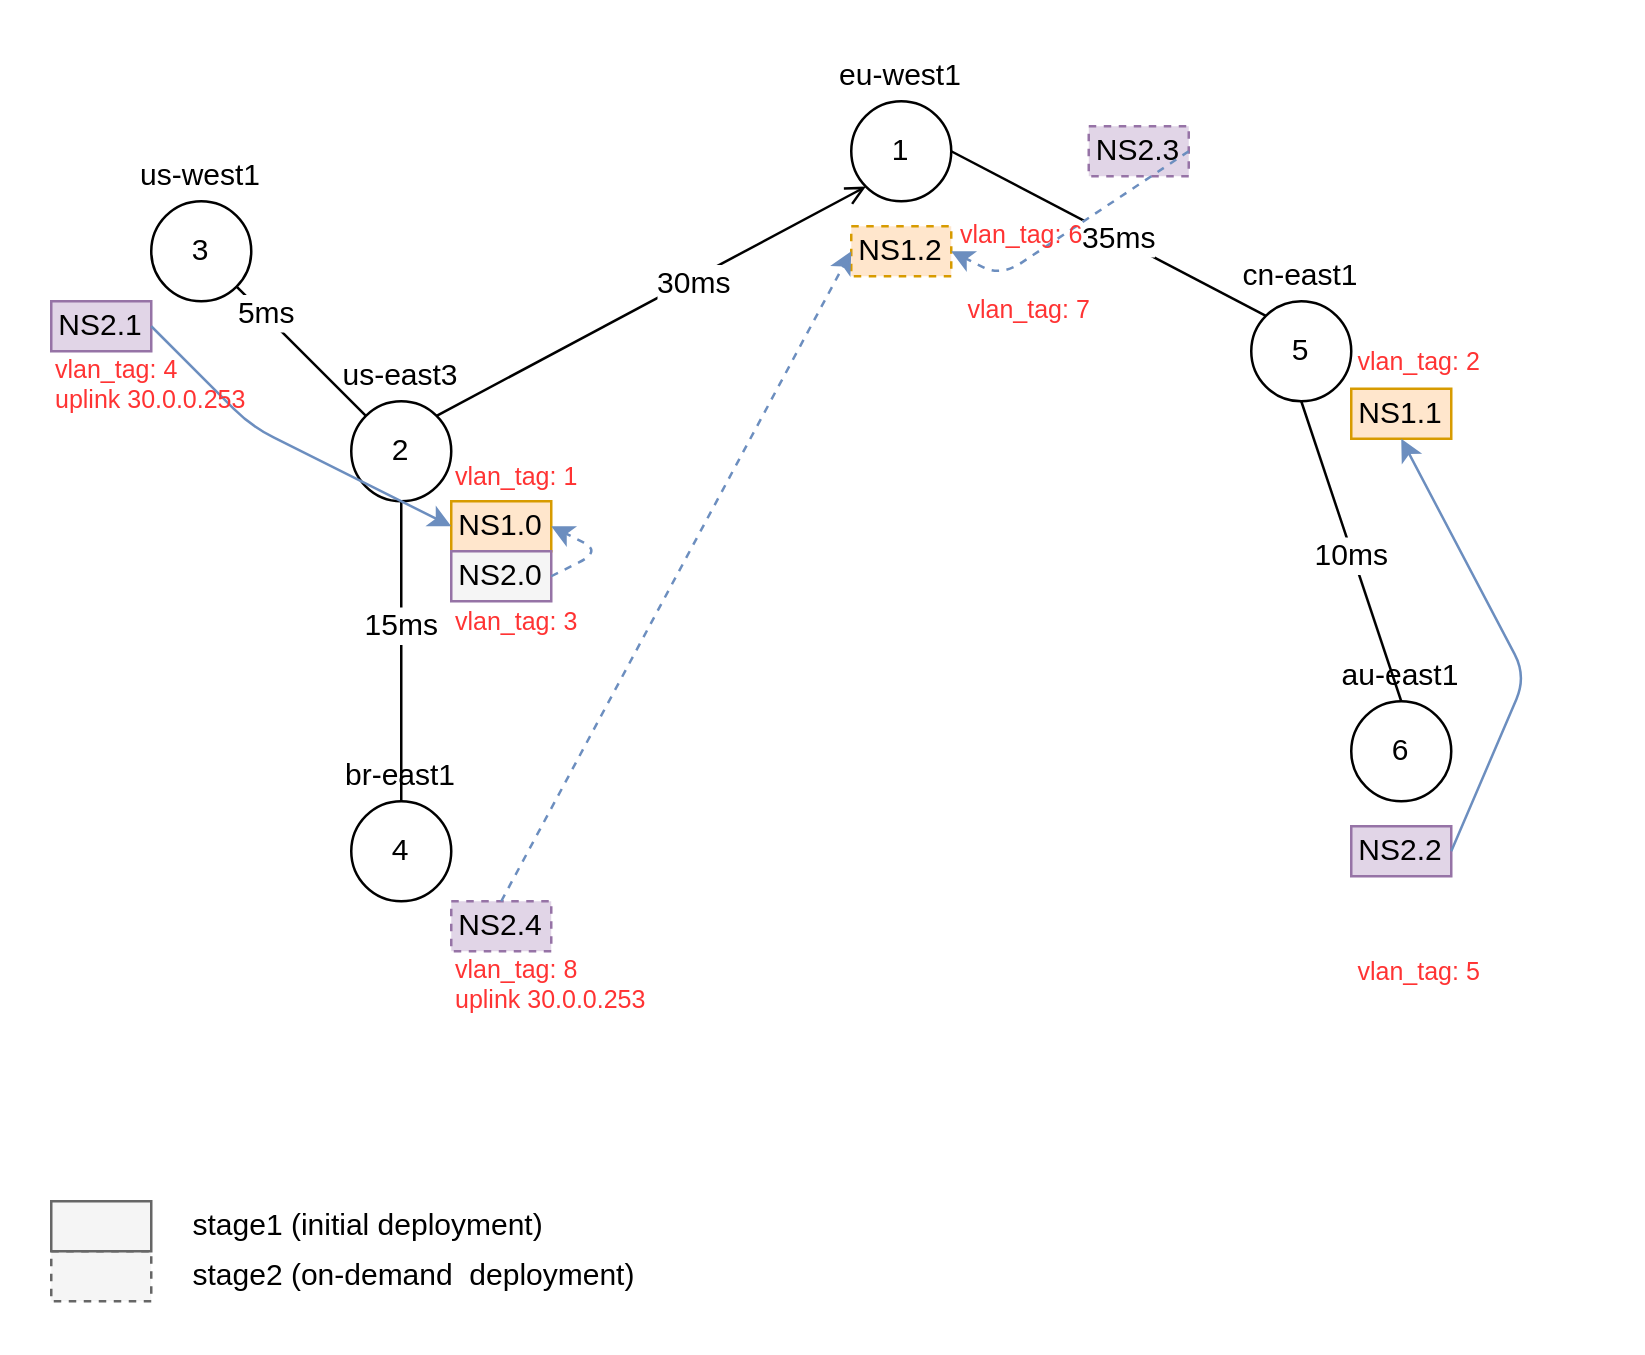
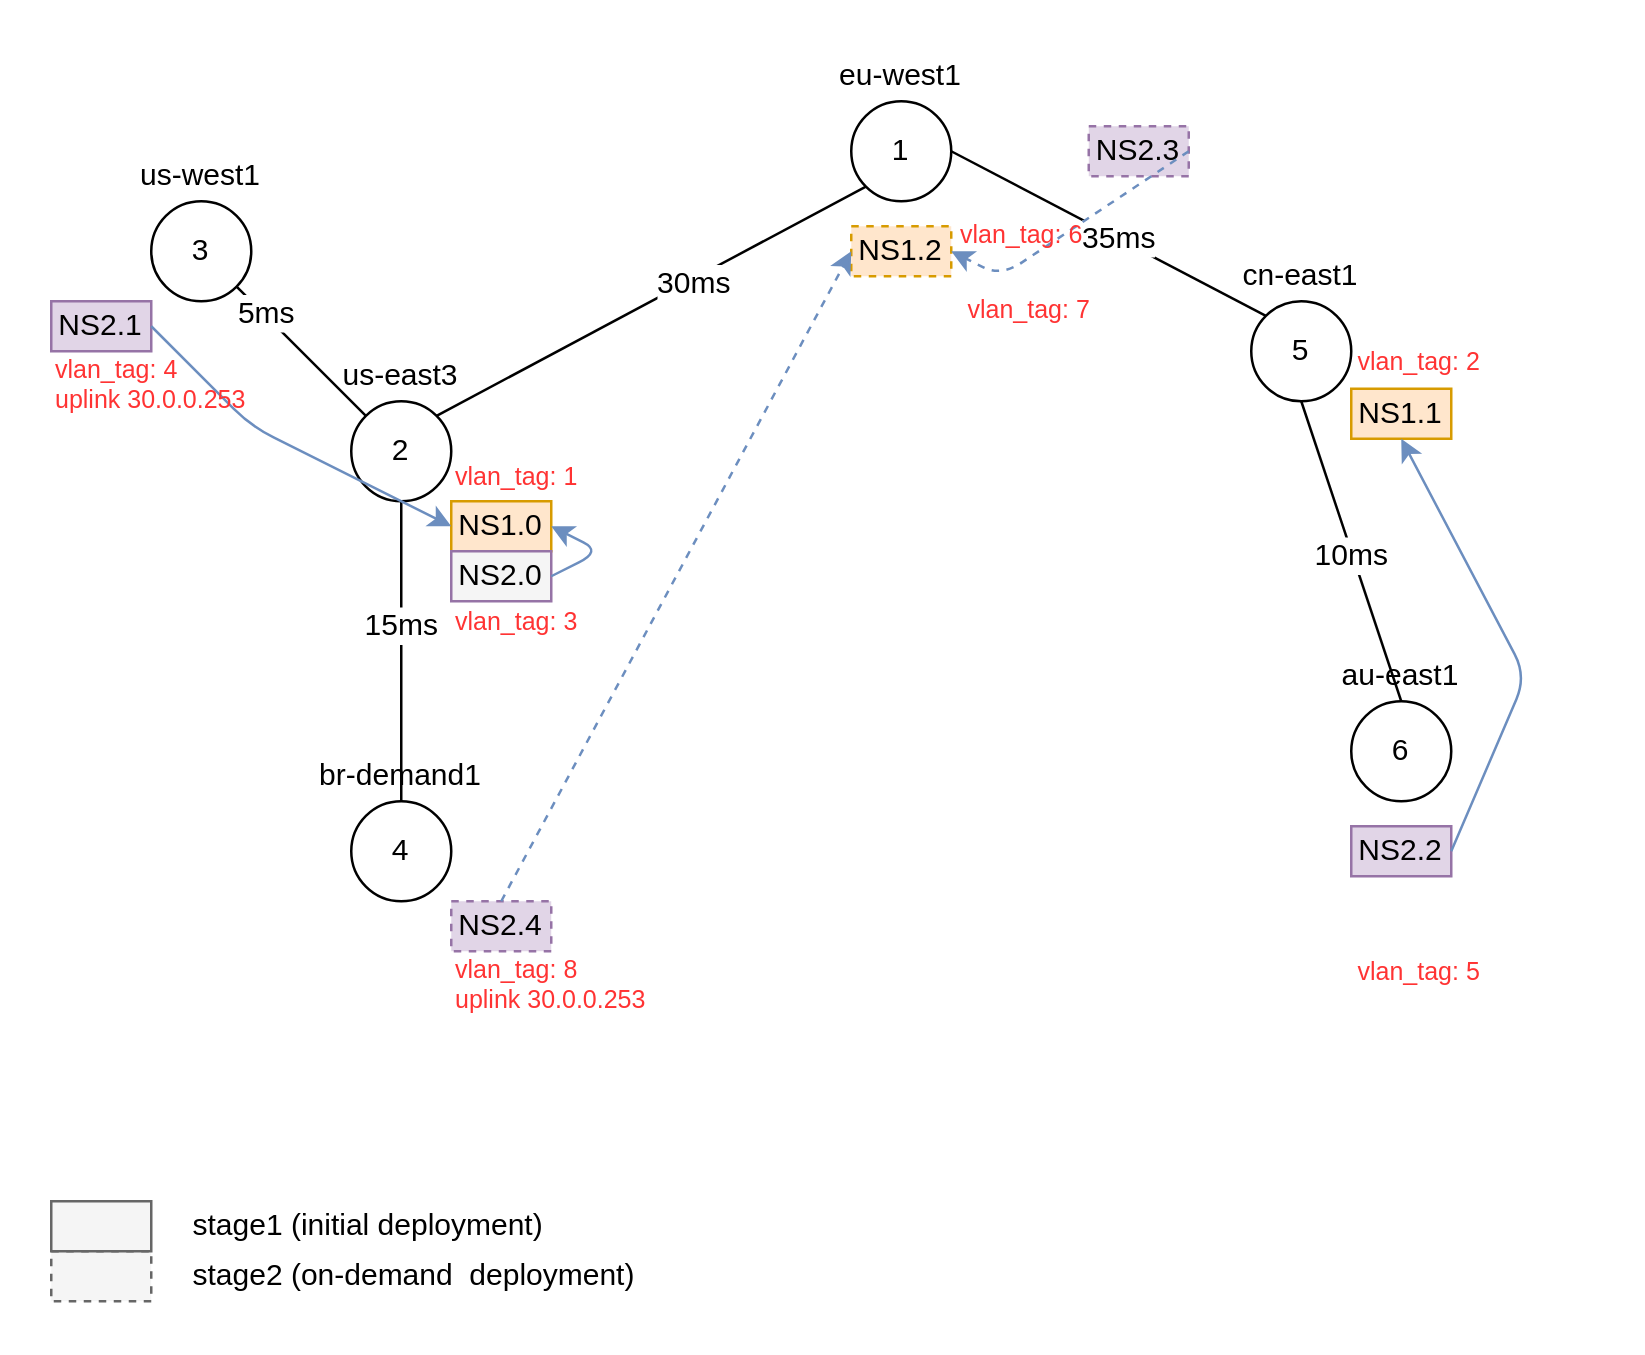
(857, 191) -> (860, 190)
(587, 557) -> (587, 557)
(401, 776) -> (401, 776)
